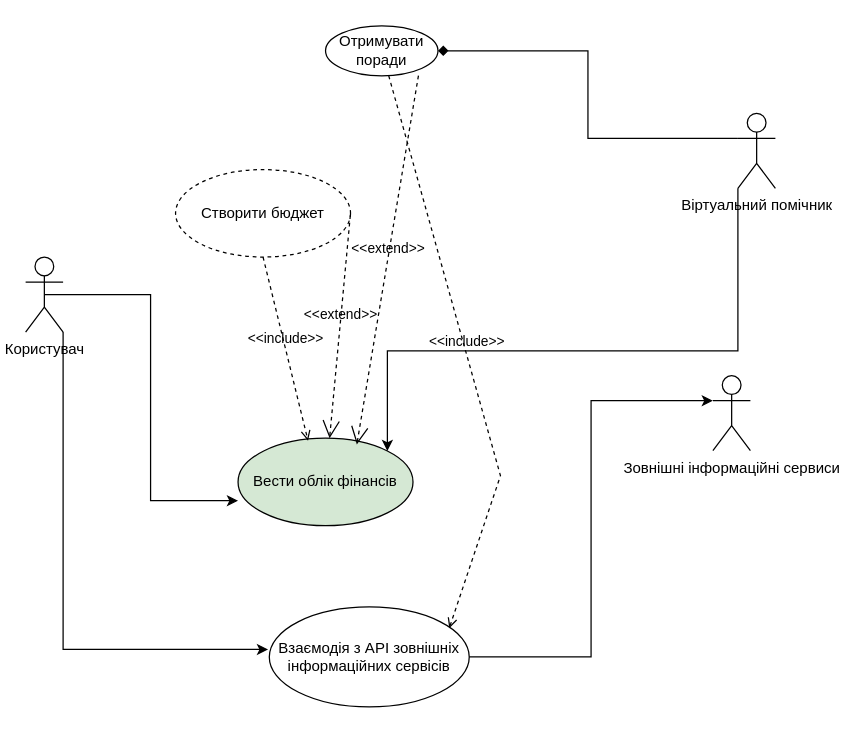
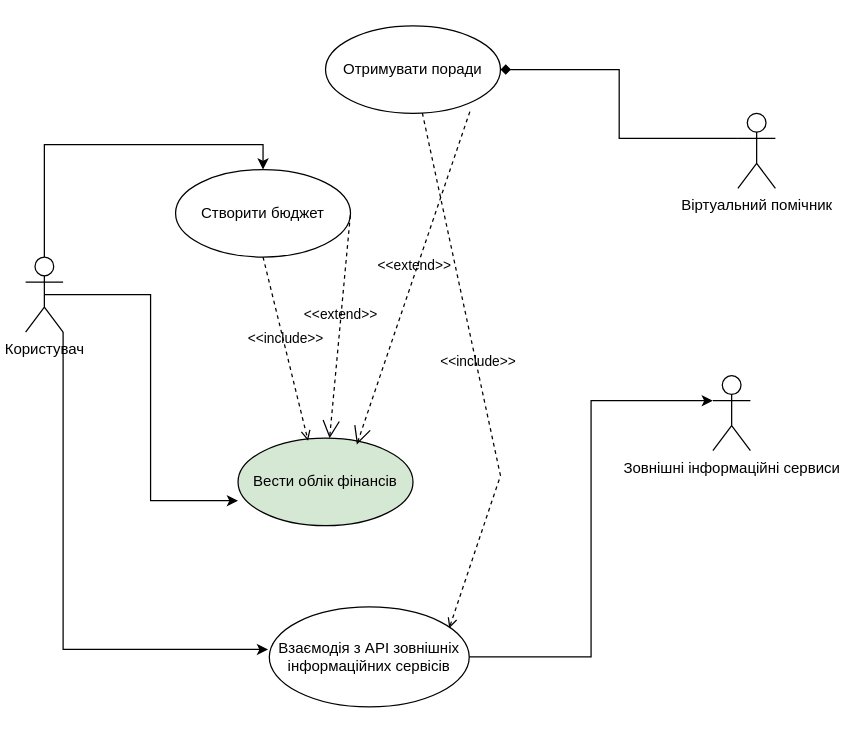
(382, 51) -> (413, 69)
none -> (106, 144)
(263, 213) -> (263, 213)
(598, 351) -> none
